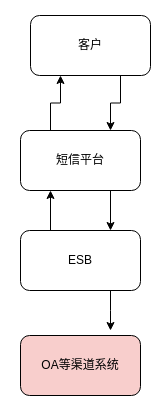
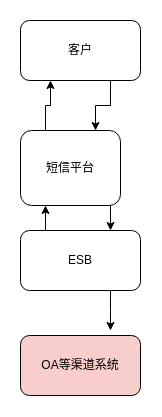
(91, 46) -> (81, 51)
(81, 161) -> (71, 168)
